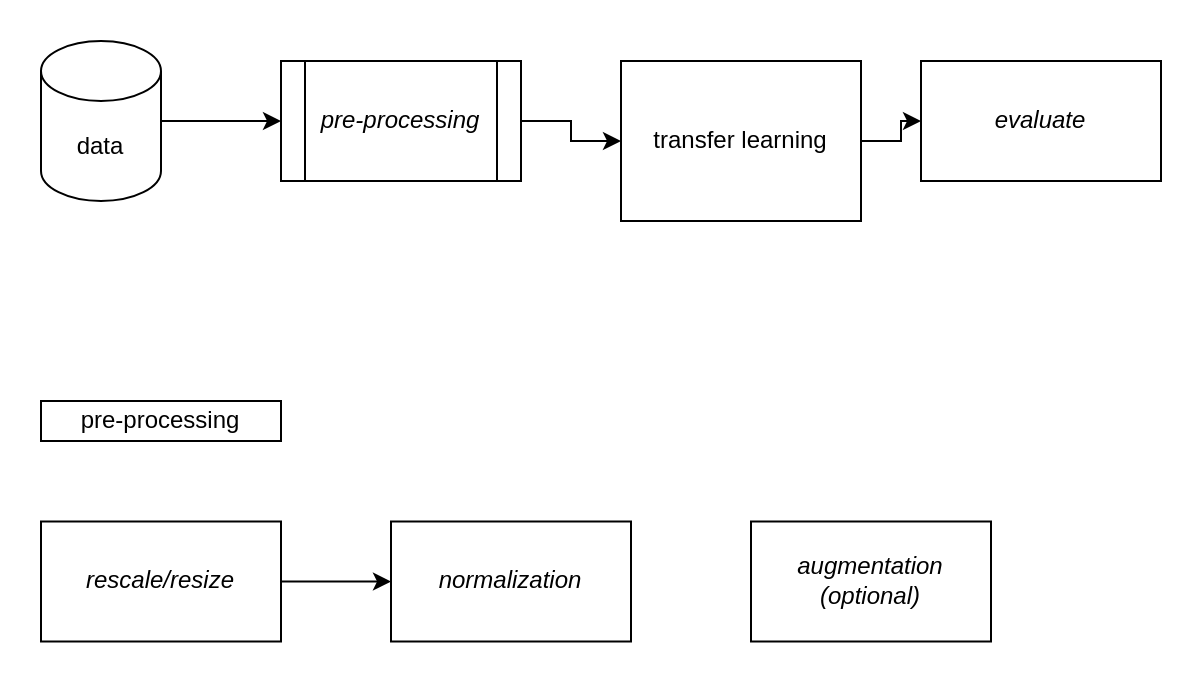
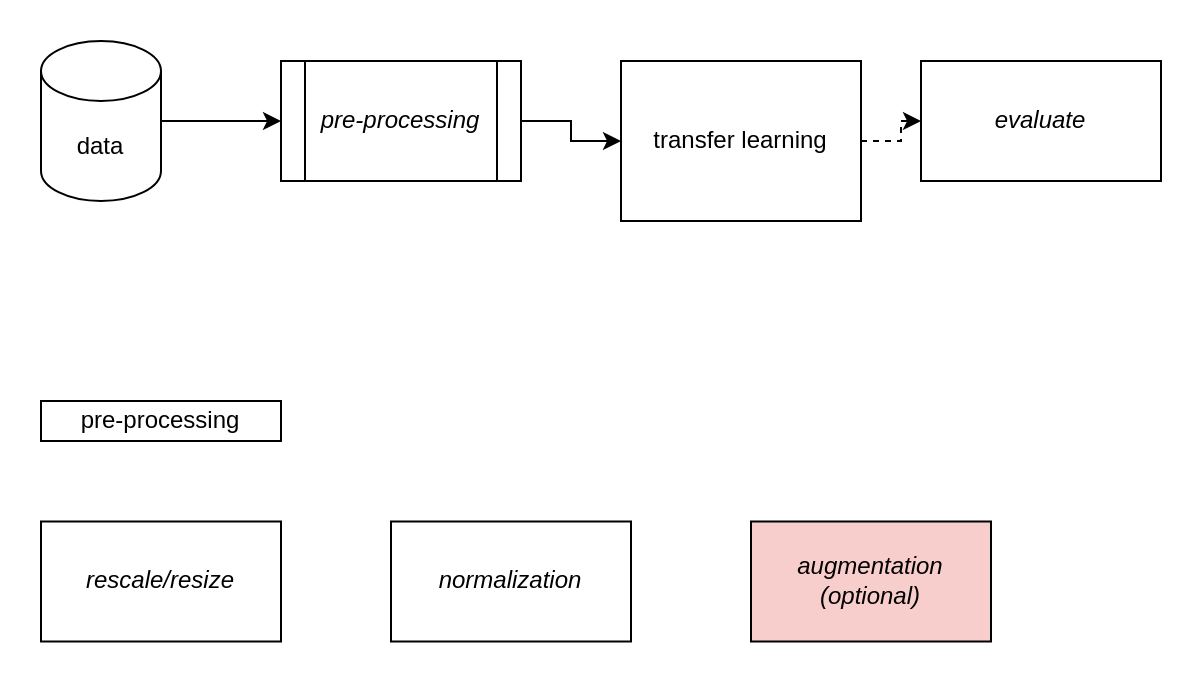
(894, 141) -> (894, 141)
(329, 582) -> none
(871, 582) -> (871, 582)
